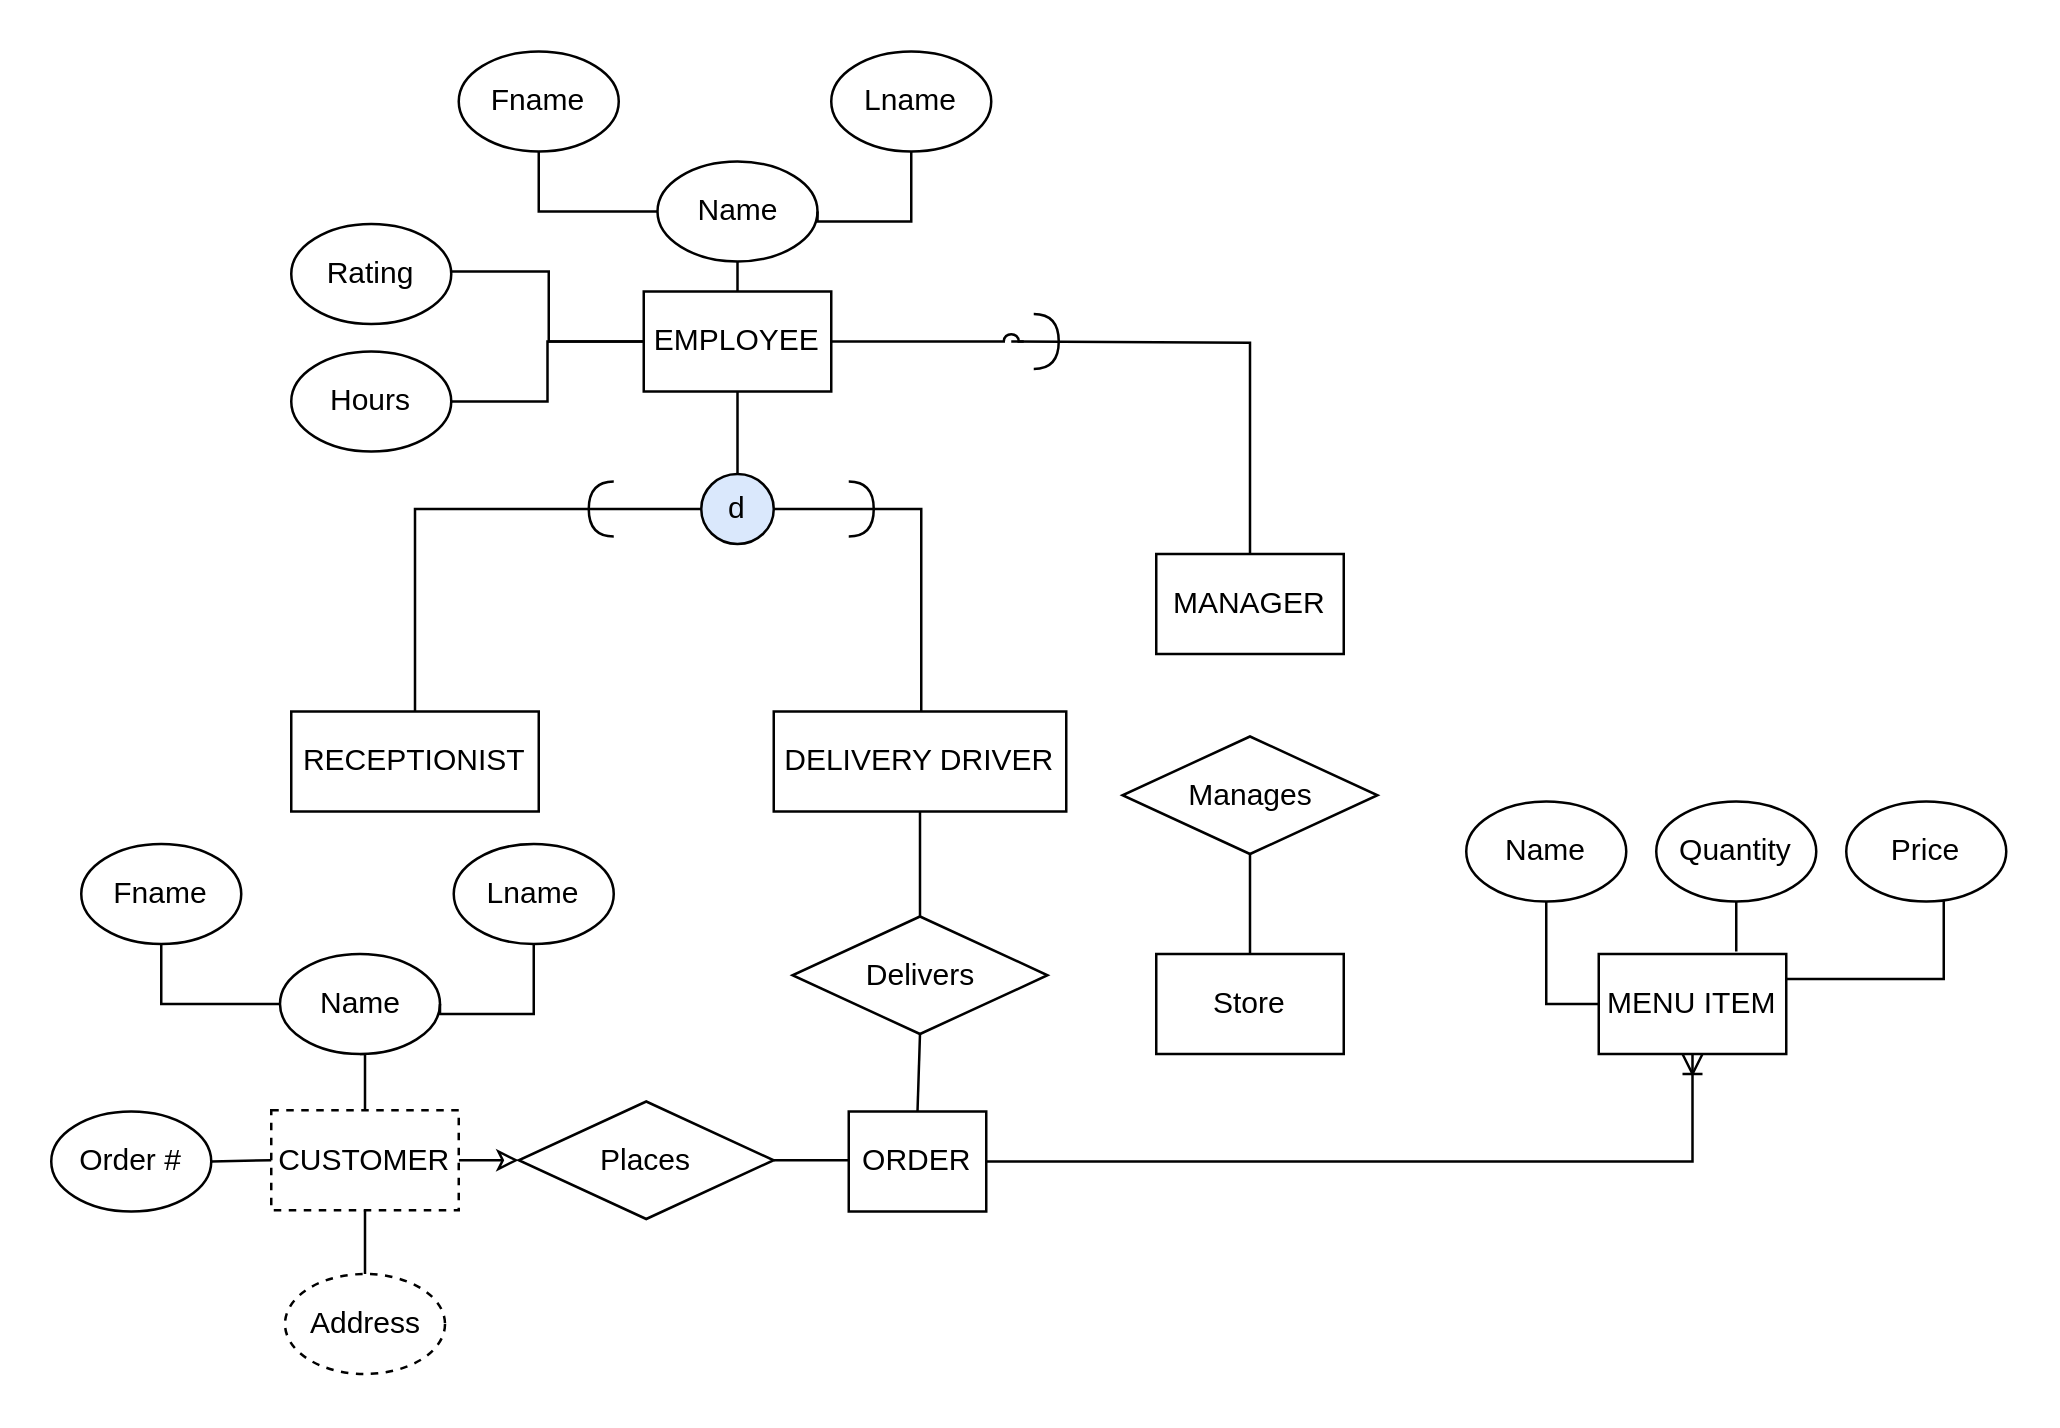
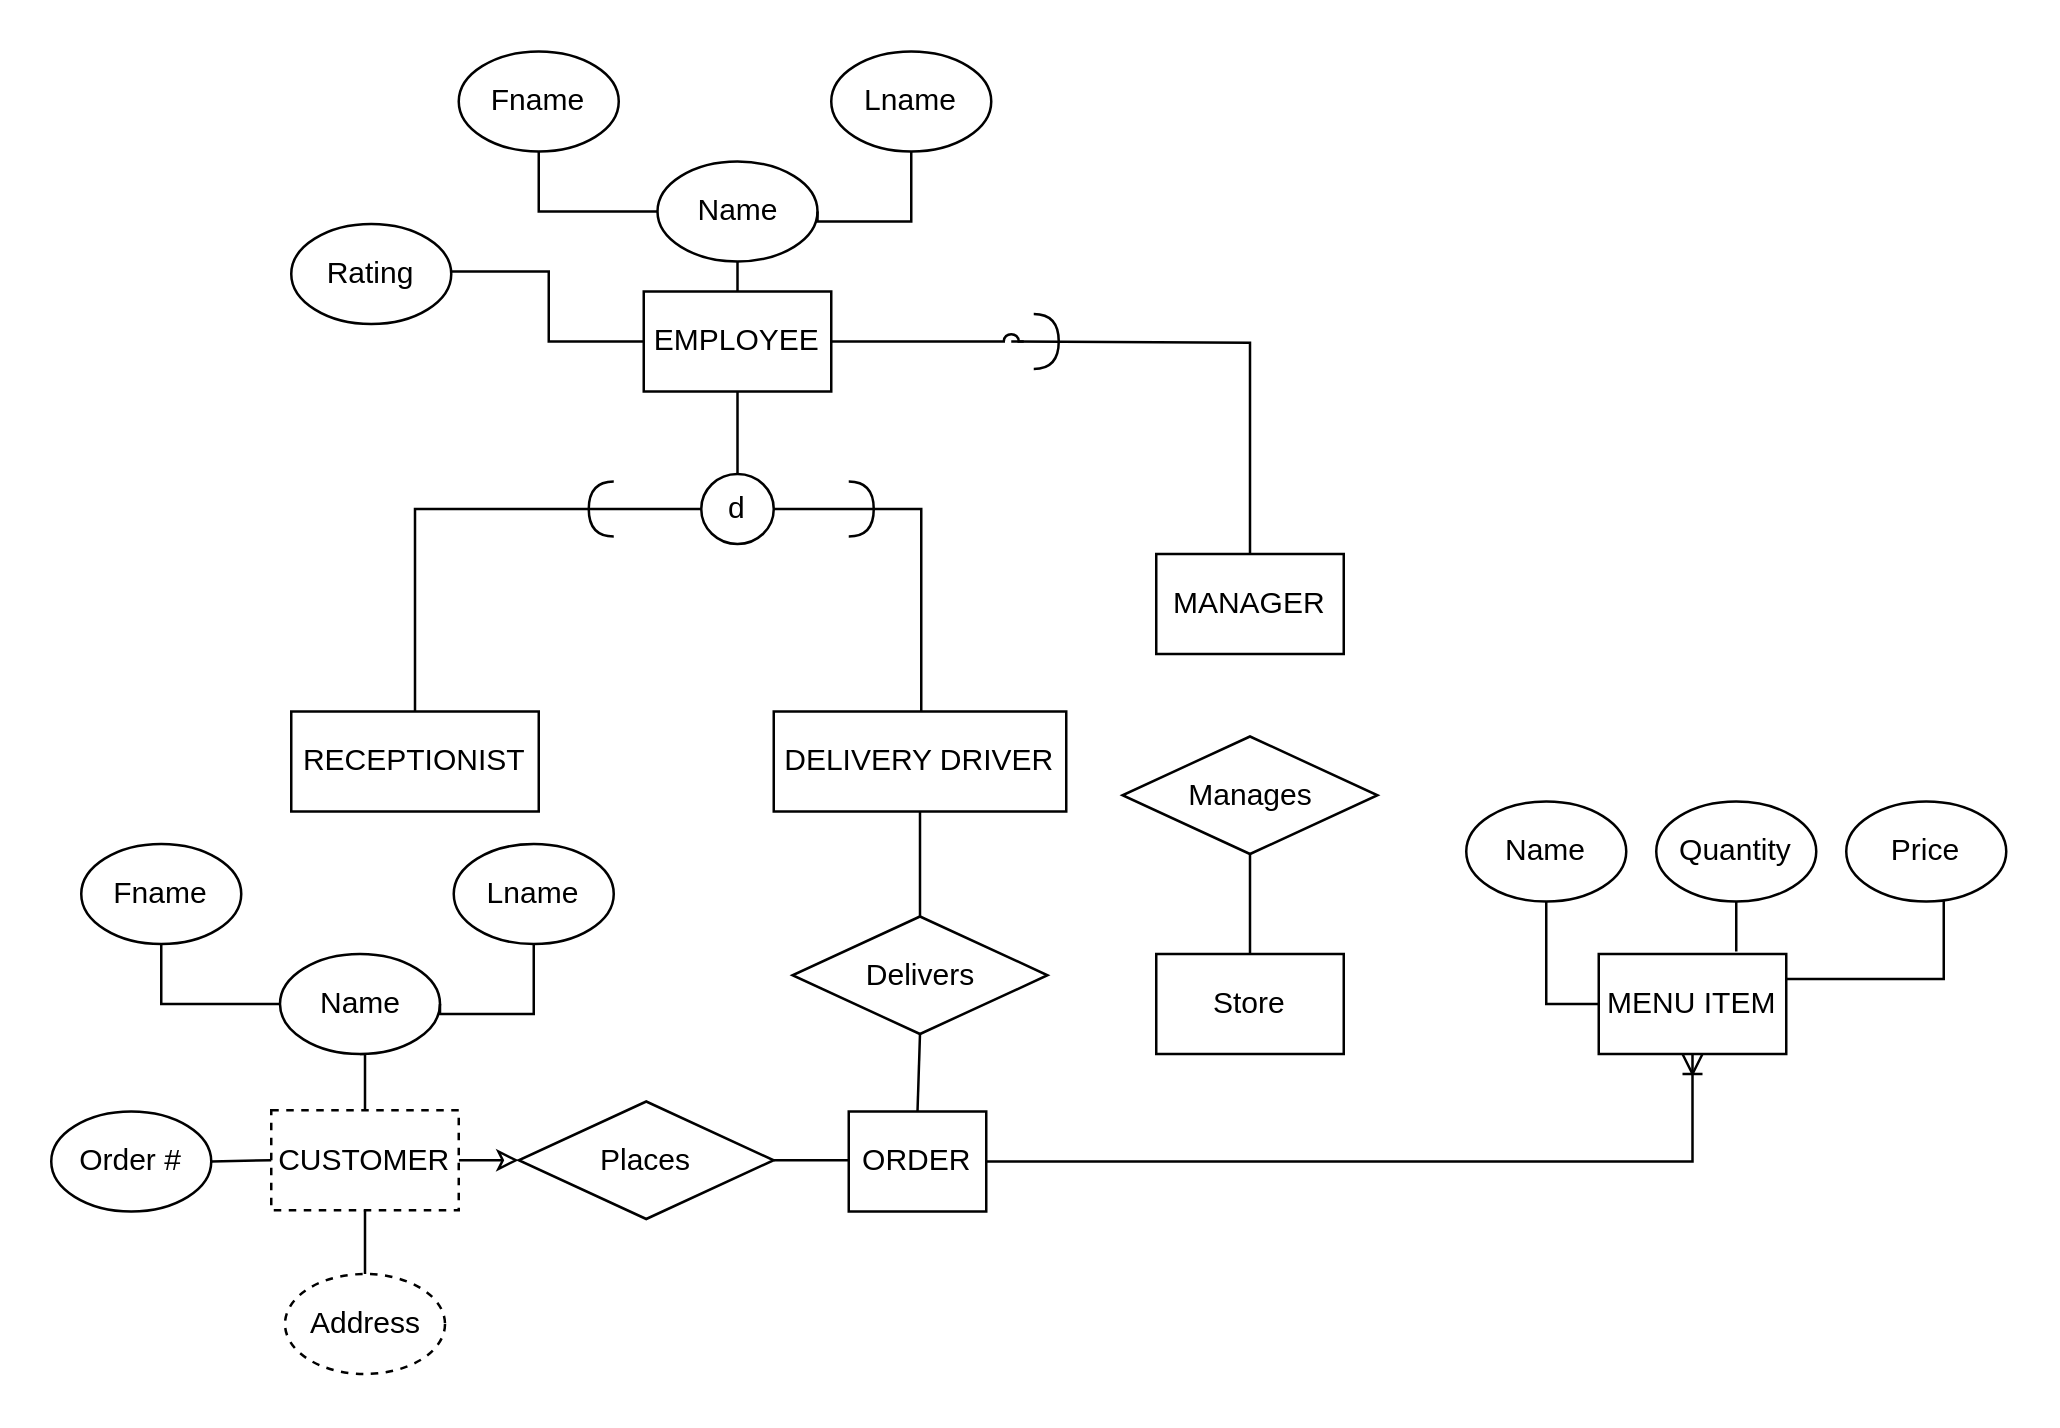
(371, 401) -> none
(526, 401) -> none
(738, 509) -> (738, 509)
